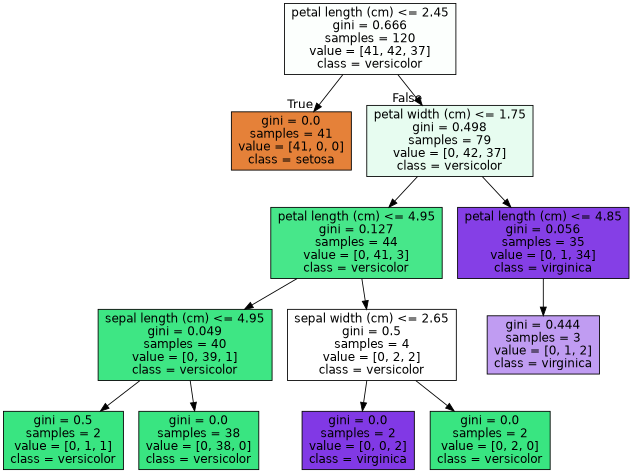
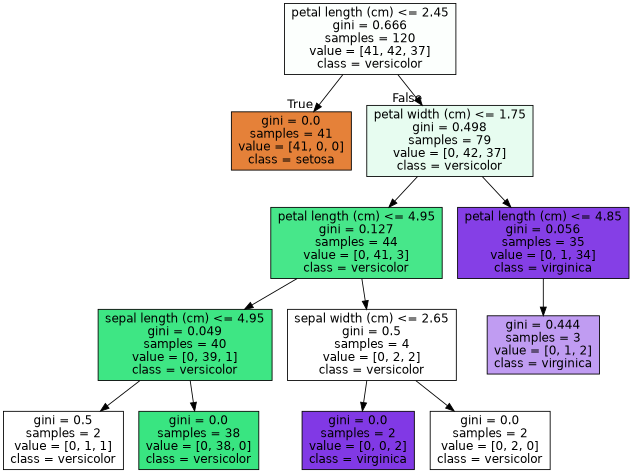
(63, 440) -> (63, 440)
(490, 440) -> (490, 440)
